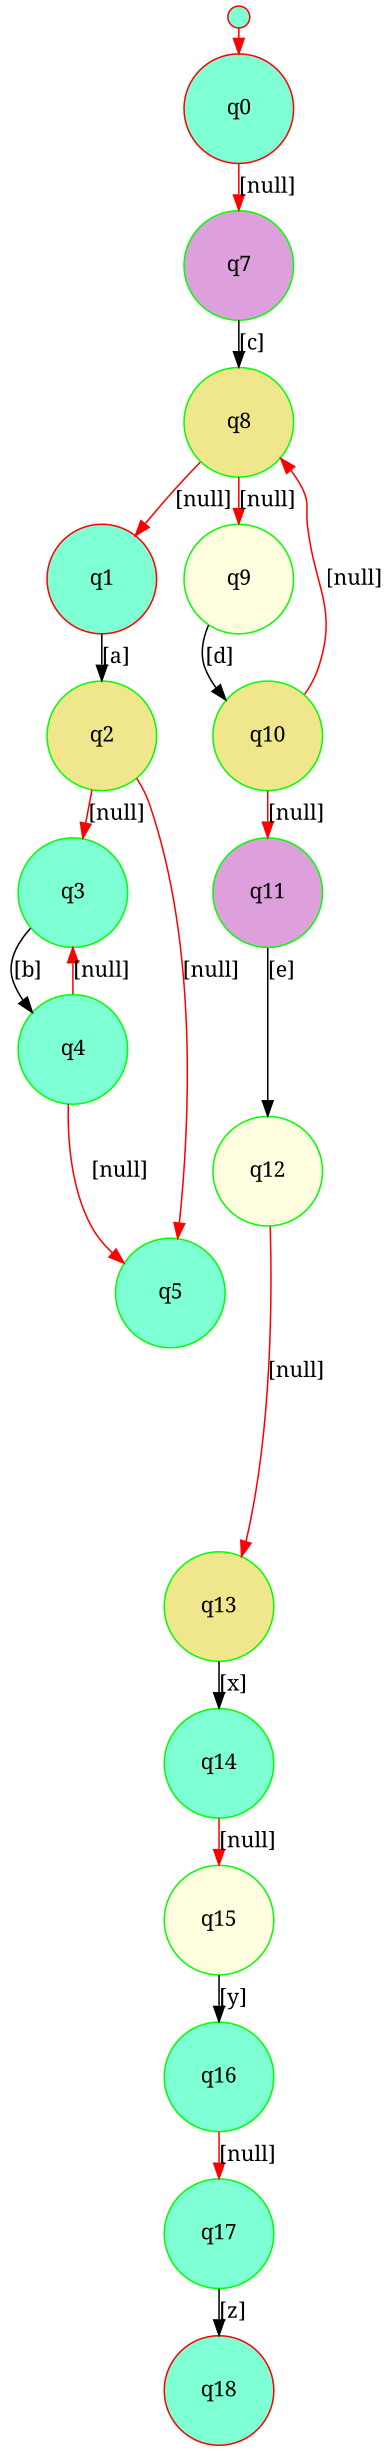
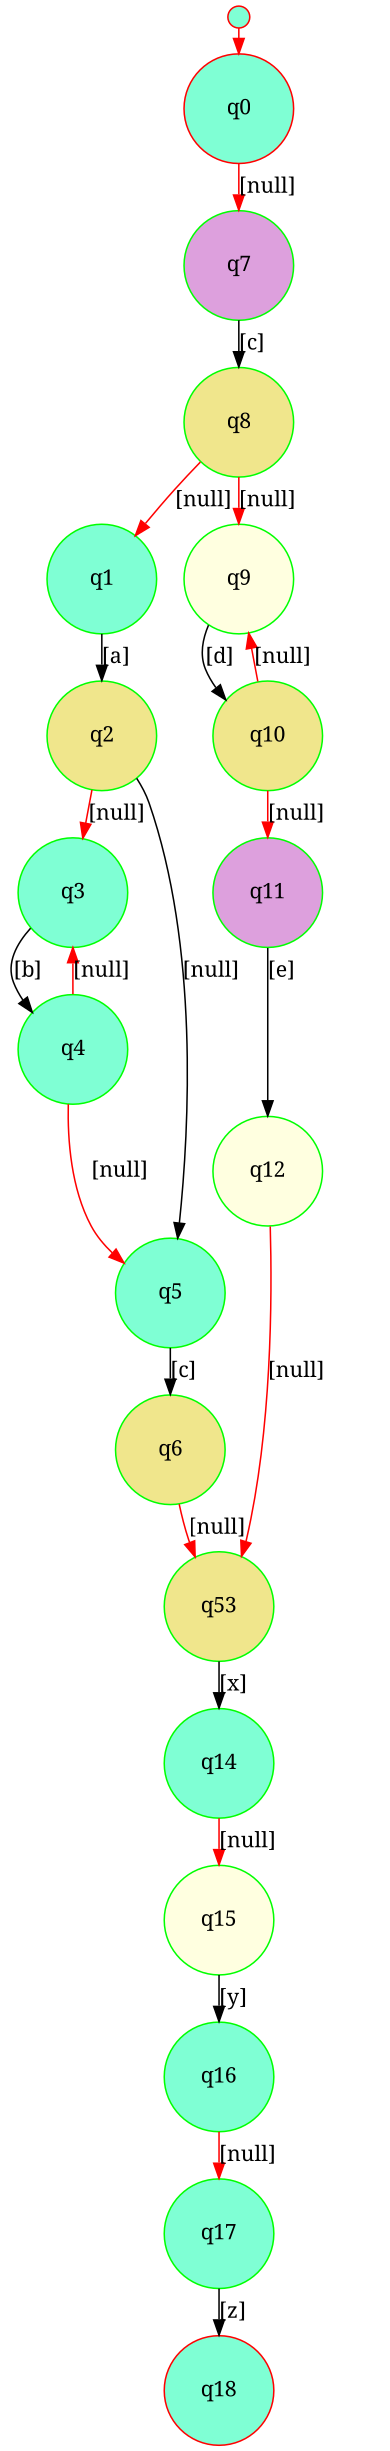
(102, 579) -> (102, 579)
(319, 582) -> (255, 665)
(185, 997) -> (185, 997)
none -> (170, 1450)
(219, 1607) -> (219, 1607)
